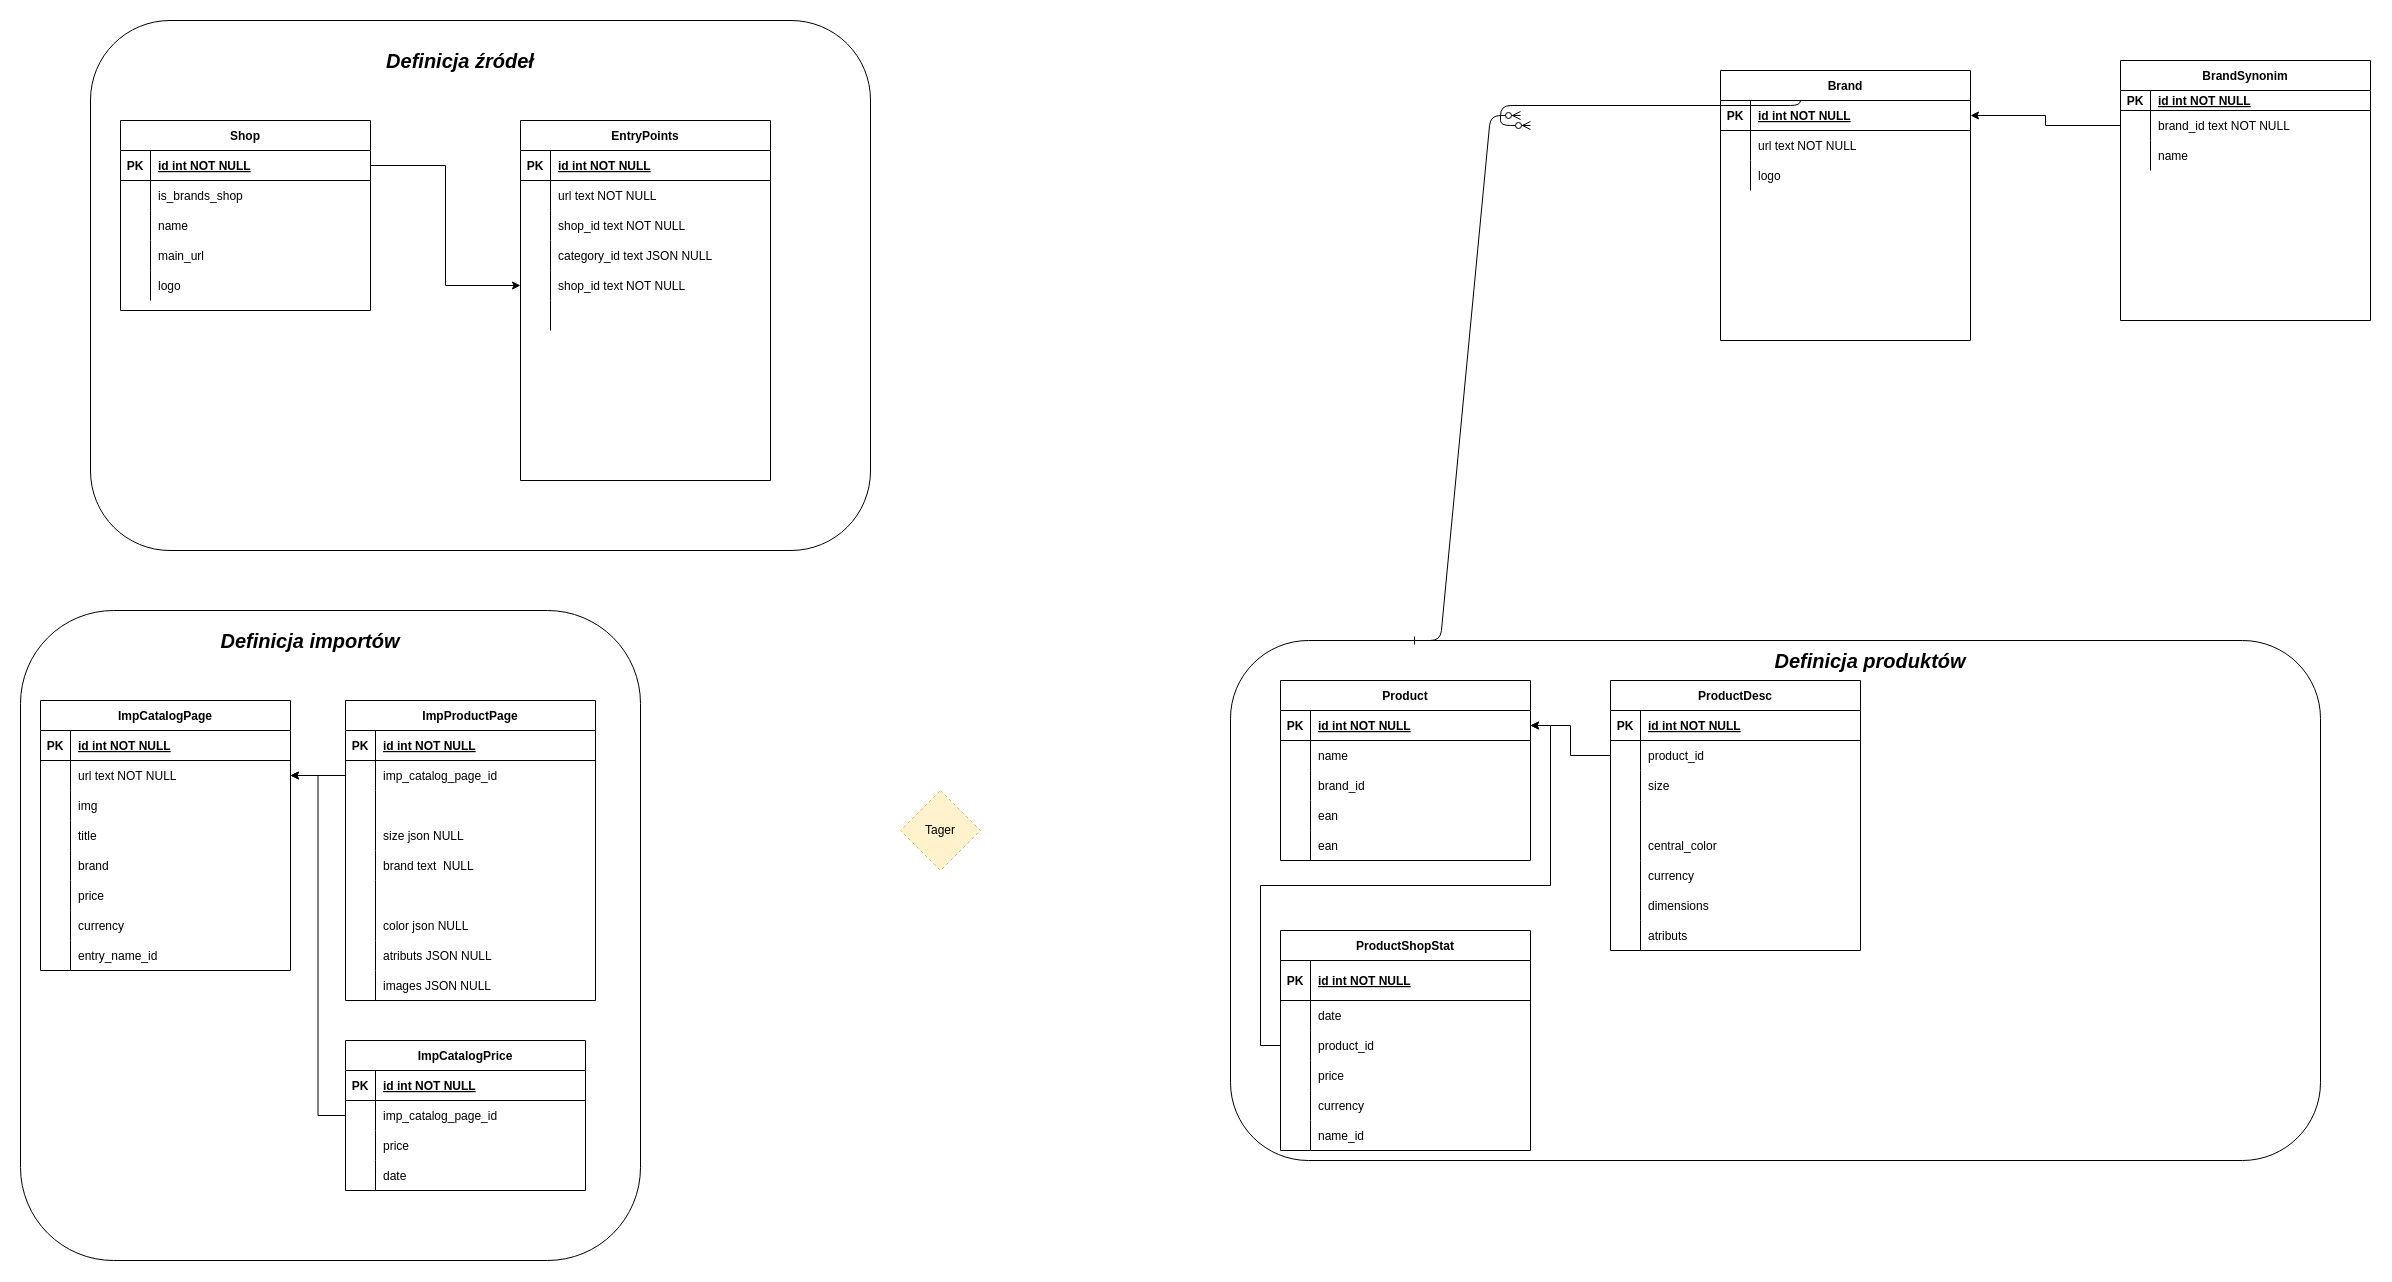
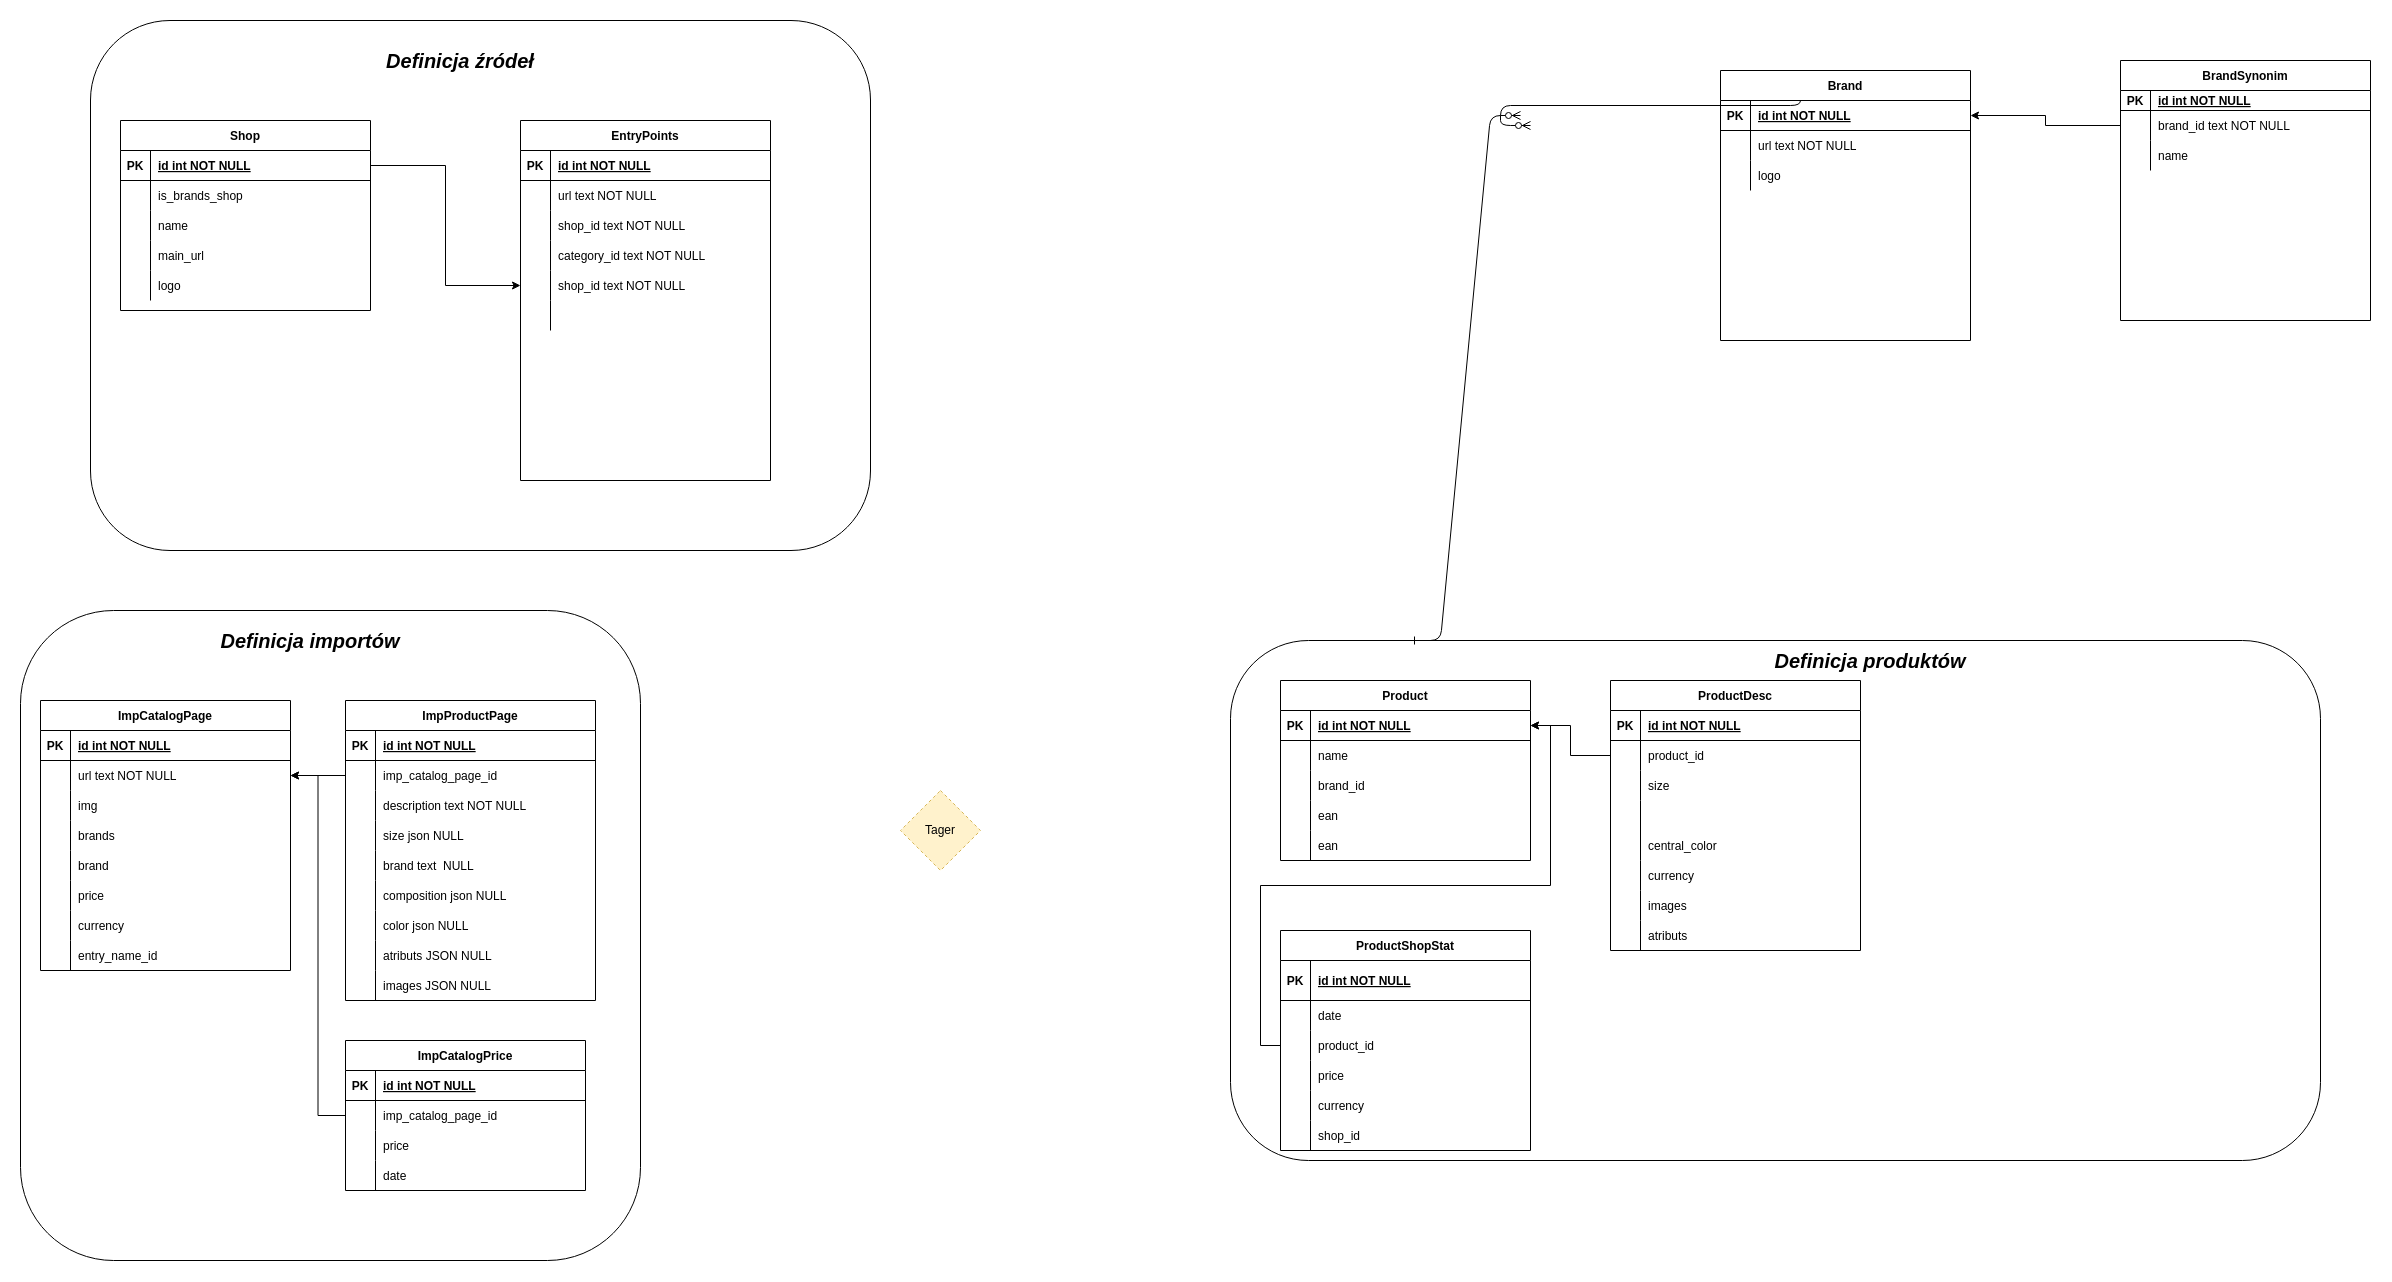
(639, 256) -> (636, 256)
none -> (486, 806)
(92, 836) -> (98, 836)
none -> (486, 896)
(1678, 906) -> (1667, 906)
(1340, 1136) -> (1340, 1136)
